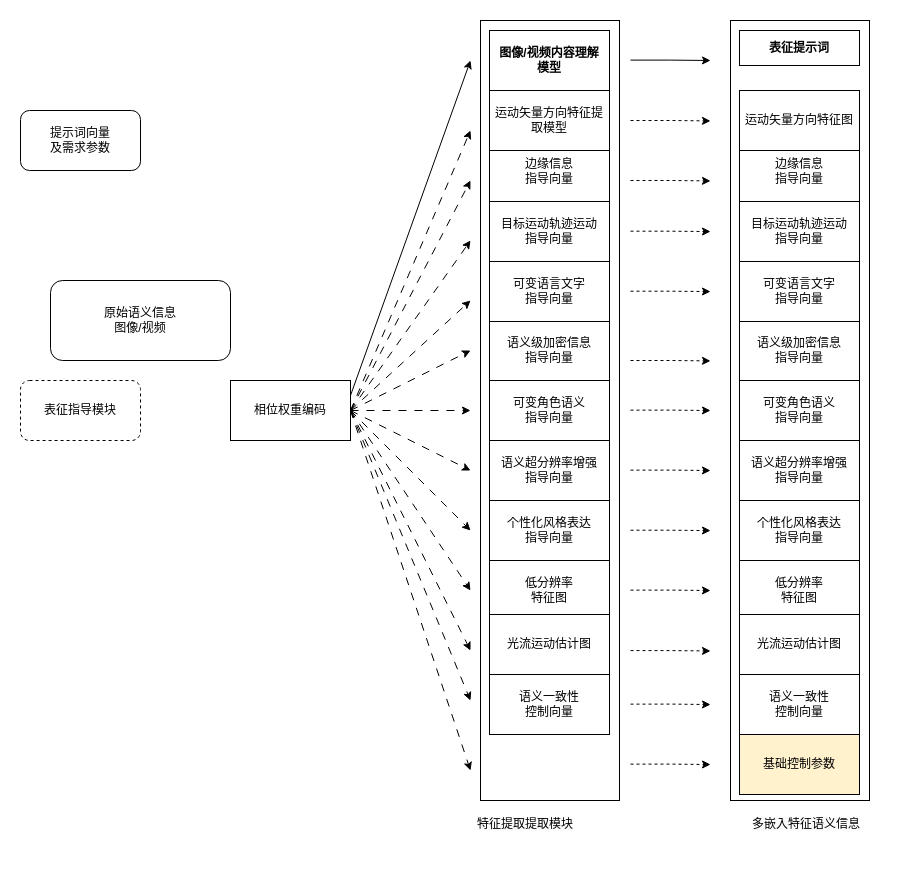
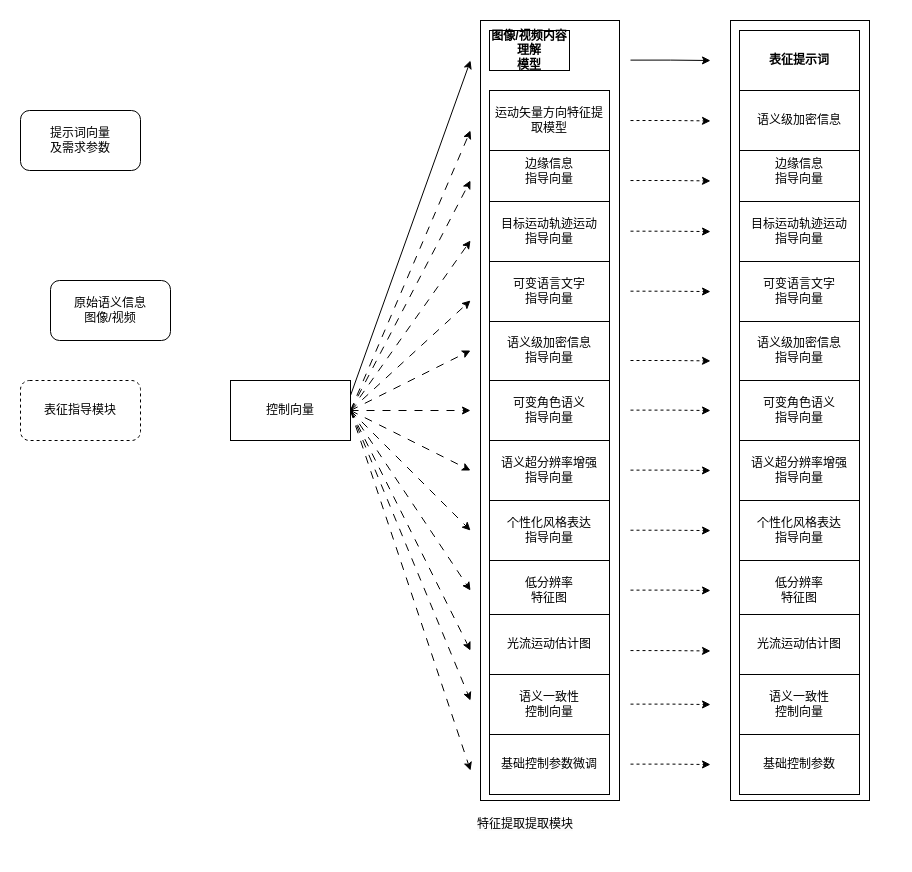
(800, 48) -> (800, 61)
(550, 61) -> (530, 51)
(800, 121) -> (800, 121)
(141, 321) -> (111, 311)
(291, 411) -> (291, 411)
none -> (550, 765)
(800, 765) -> (800, 765)
(821, 831) -> none
